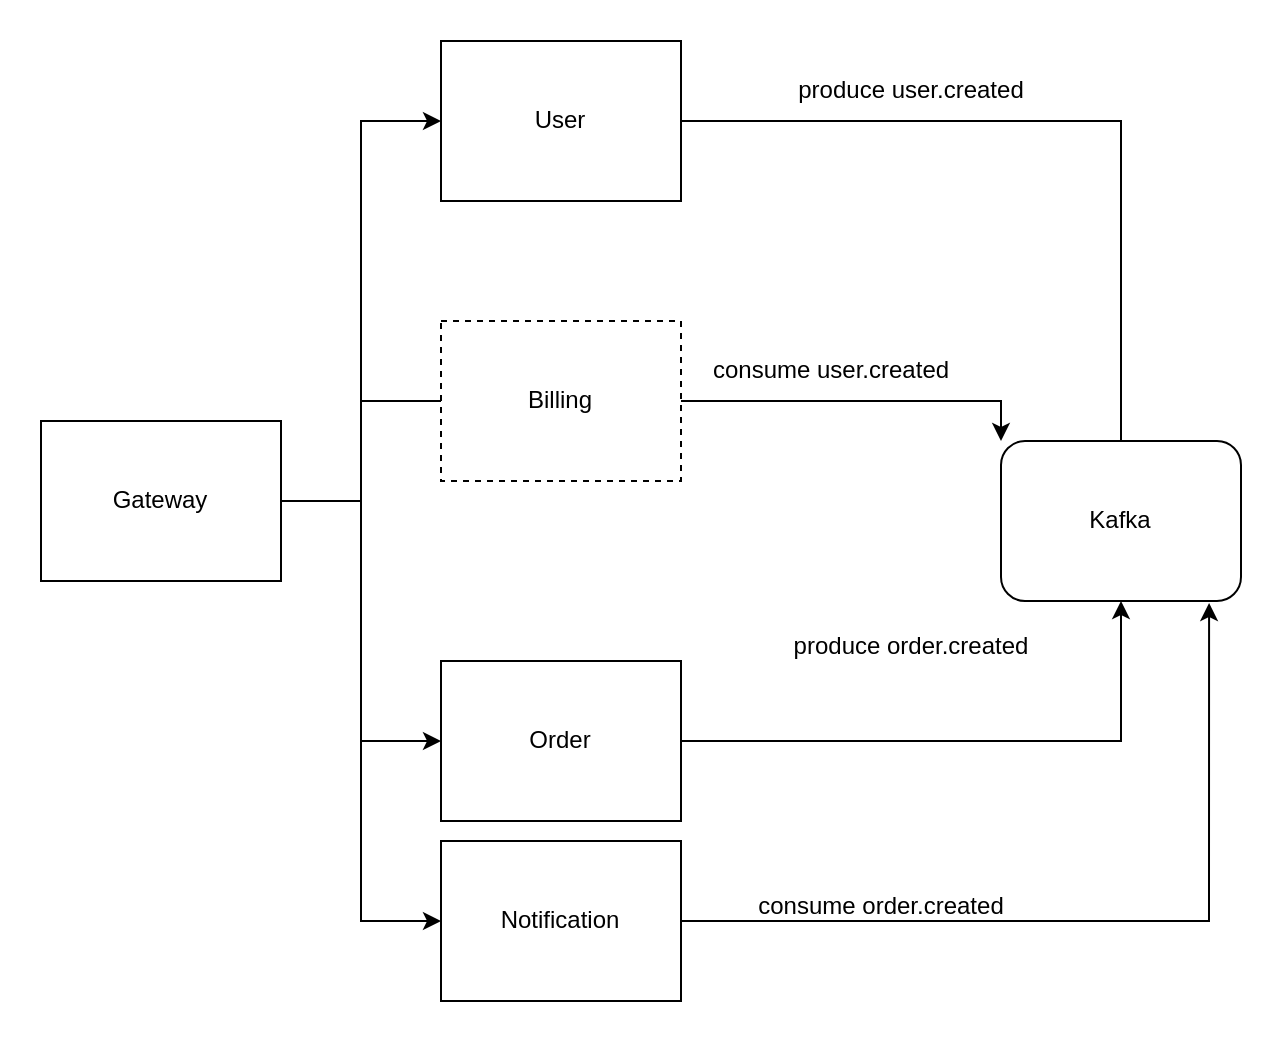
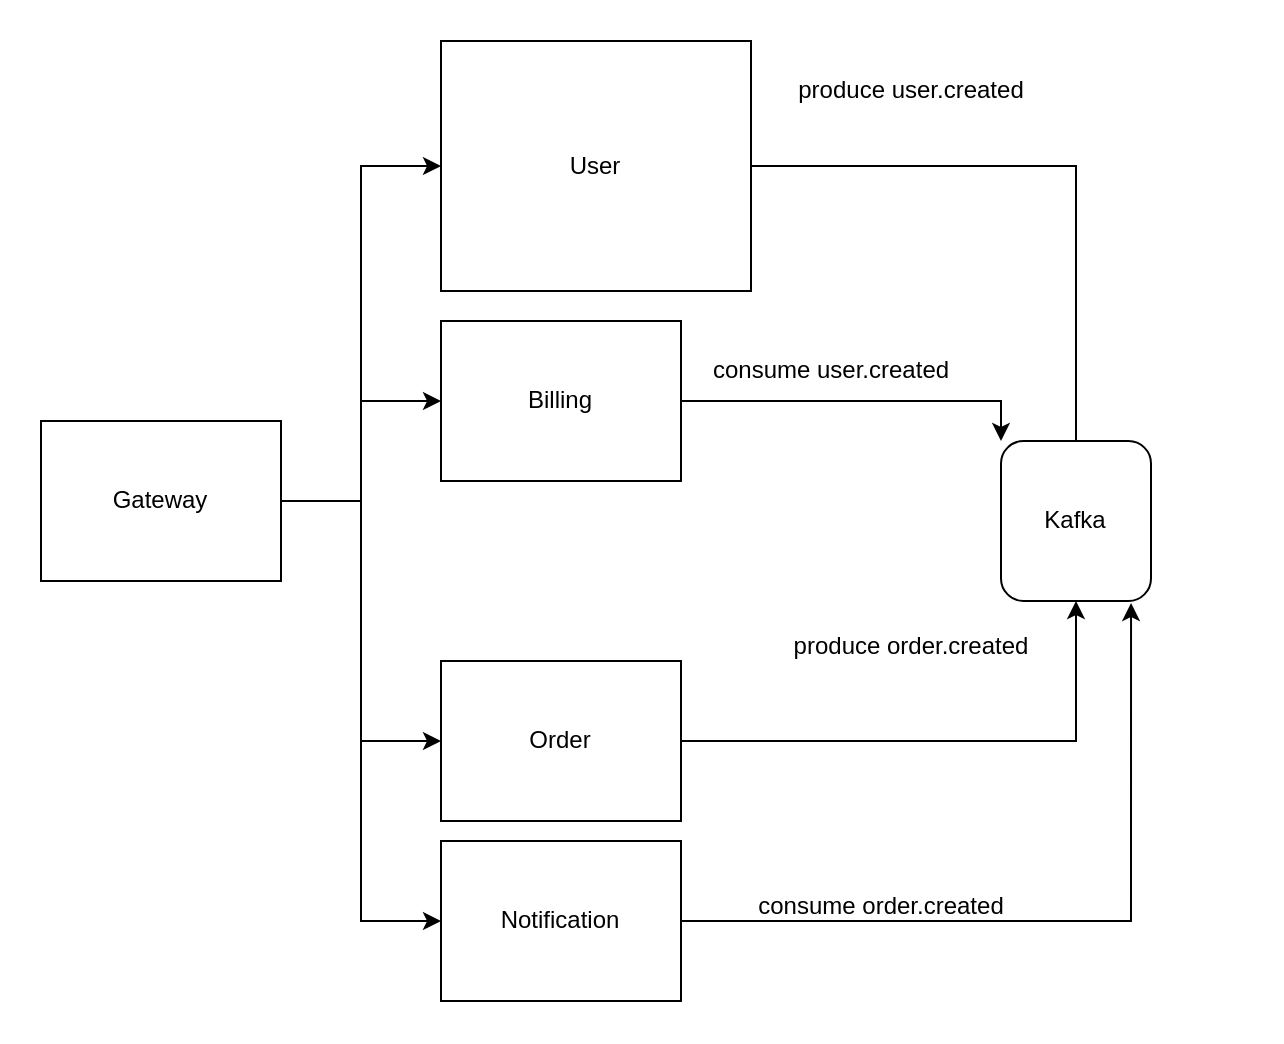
(561, 121) -> (596, 166)
(432, 401) -> (426, 401)
(561, 401) -> (561, 401)
(1121, 521) -> (1076, 521)
